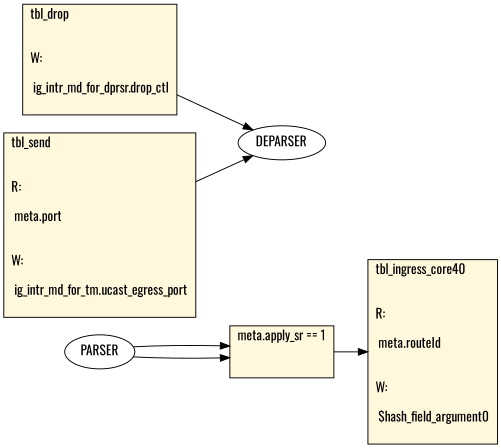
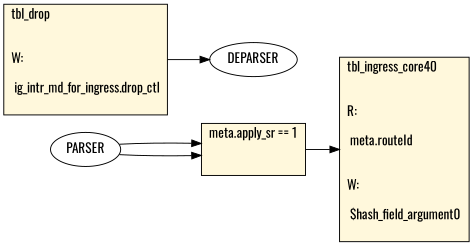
(100, 60) -> (86, 60)
(100, 225) -> none
